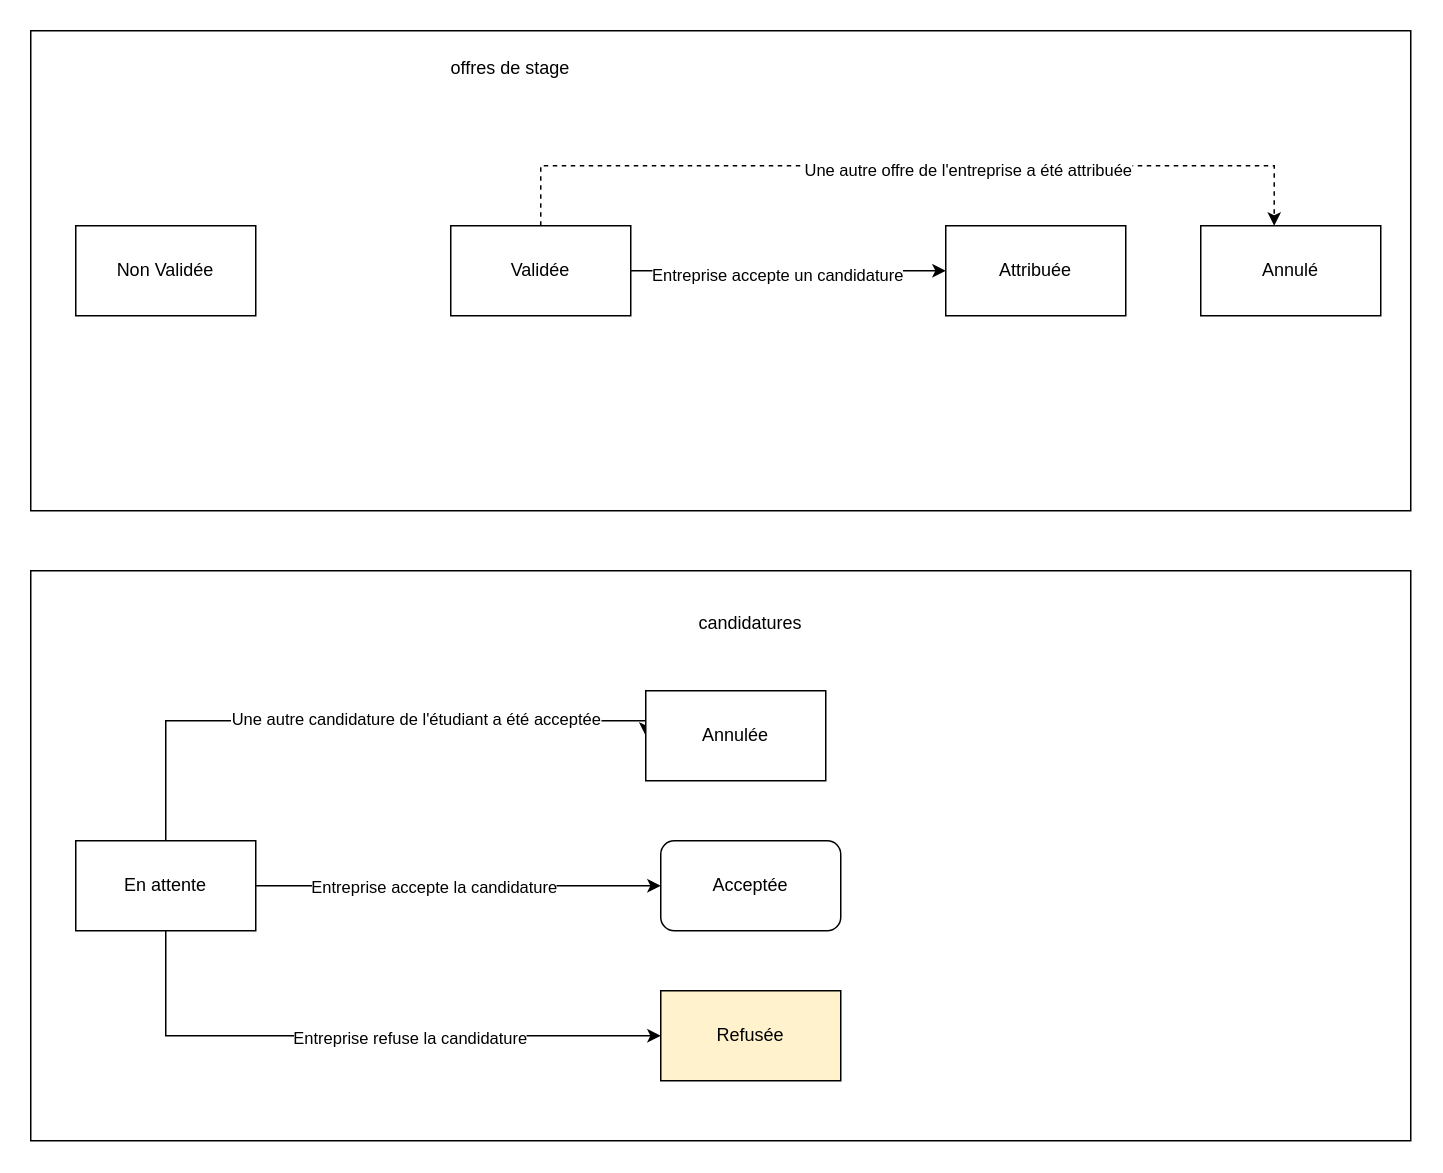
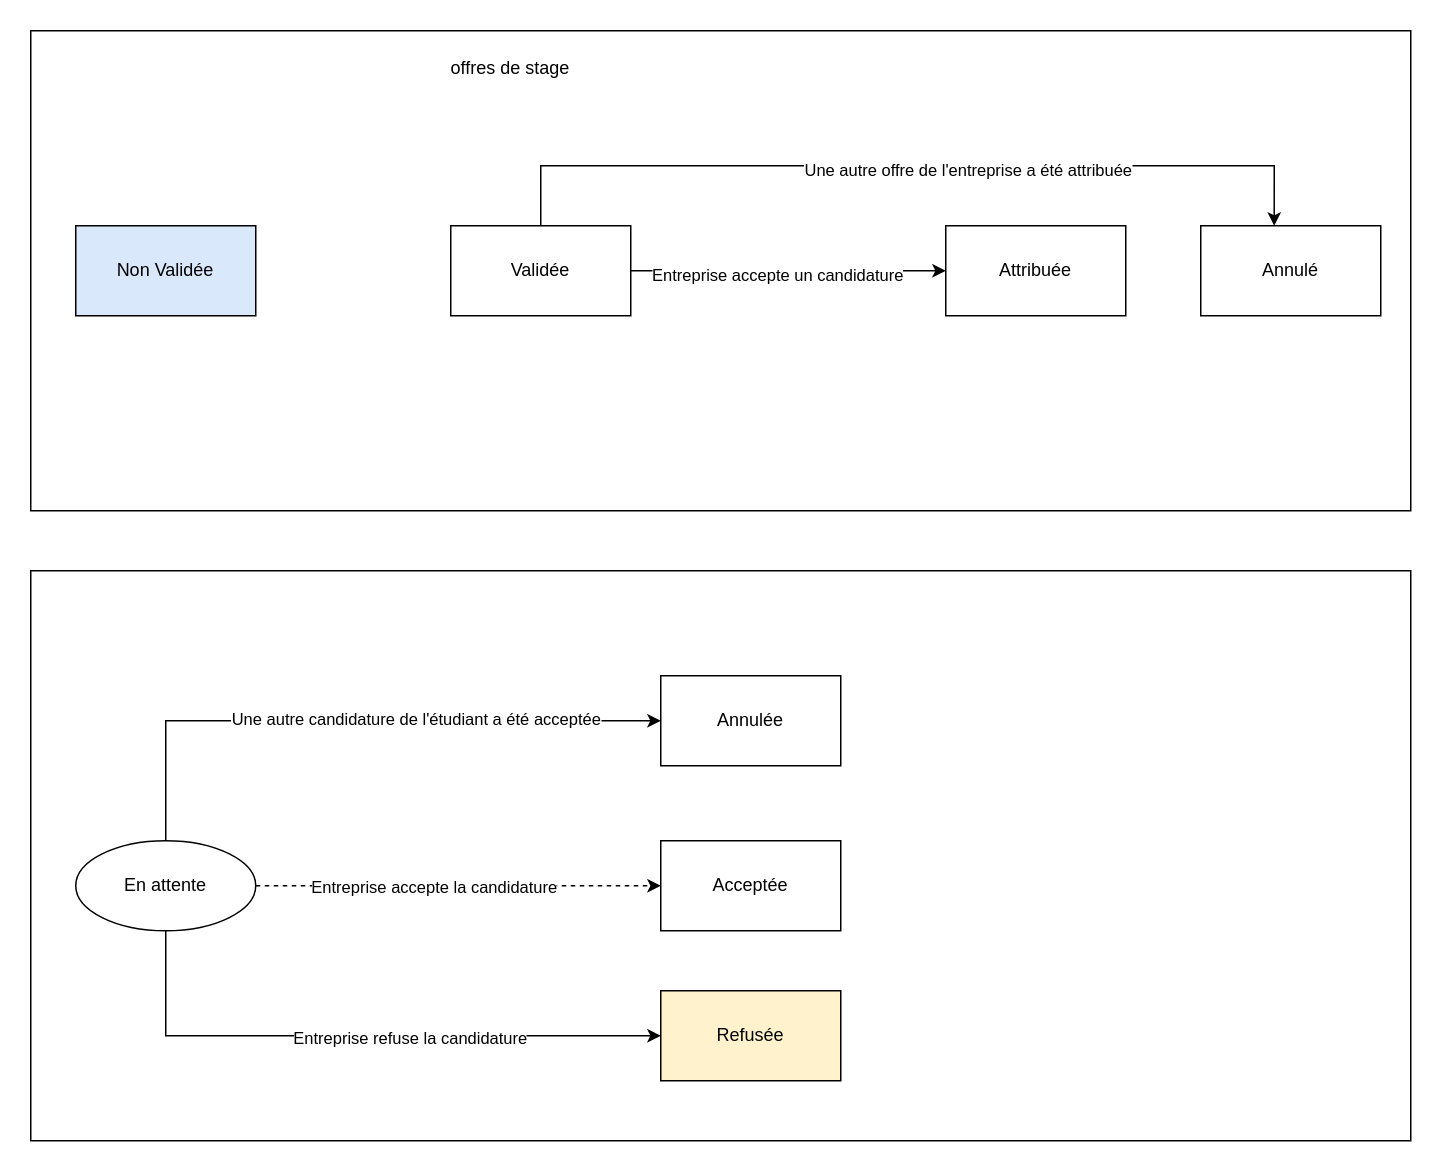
(645, 166) -> (645, 166)
(166, 271) -> (166, 271)
(751, 623) -> none
(736, 736) -> (751, 721)
(166, 886) -> (166, 886)
(603, 886) -> (603, 886)
(751, 886) -> (751, 886)
